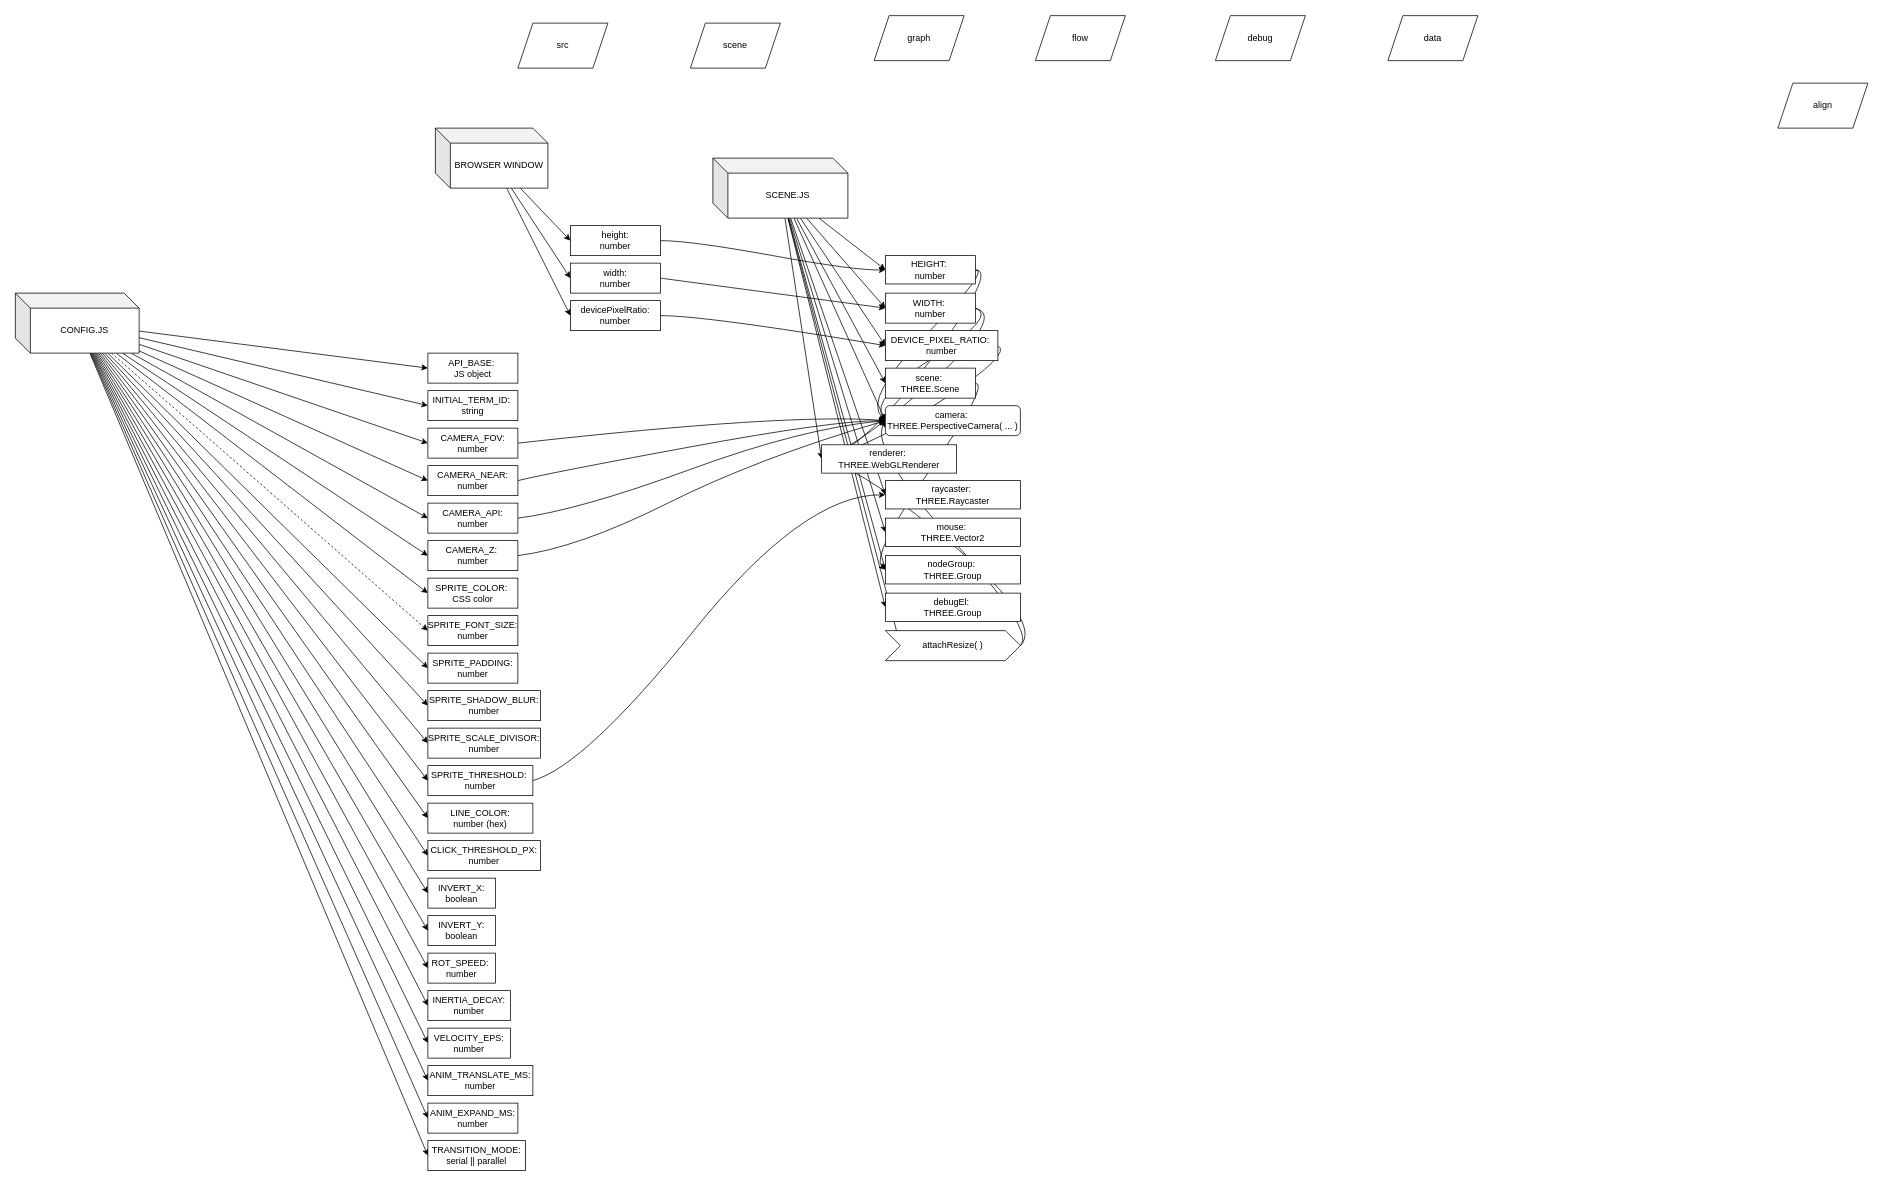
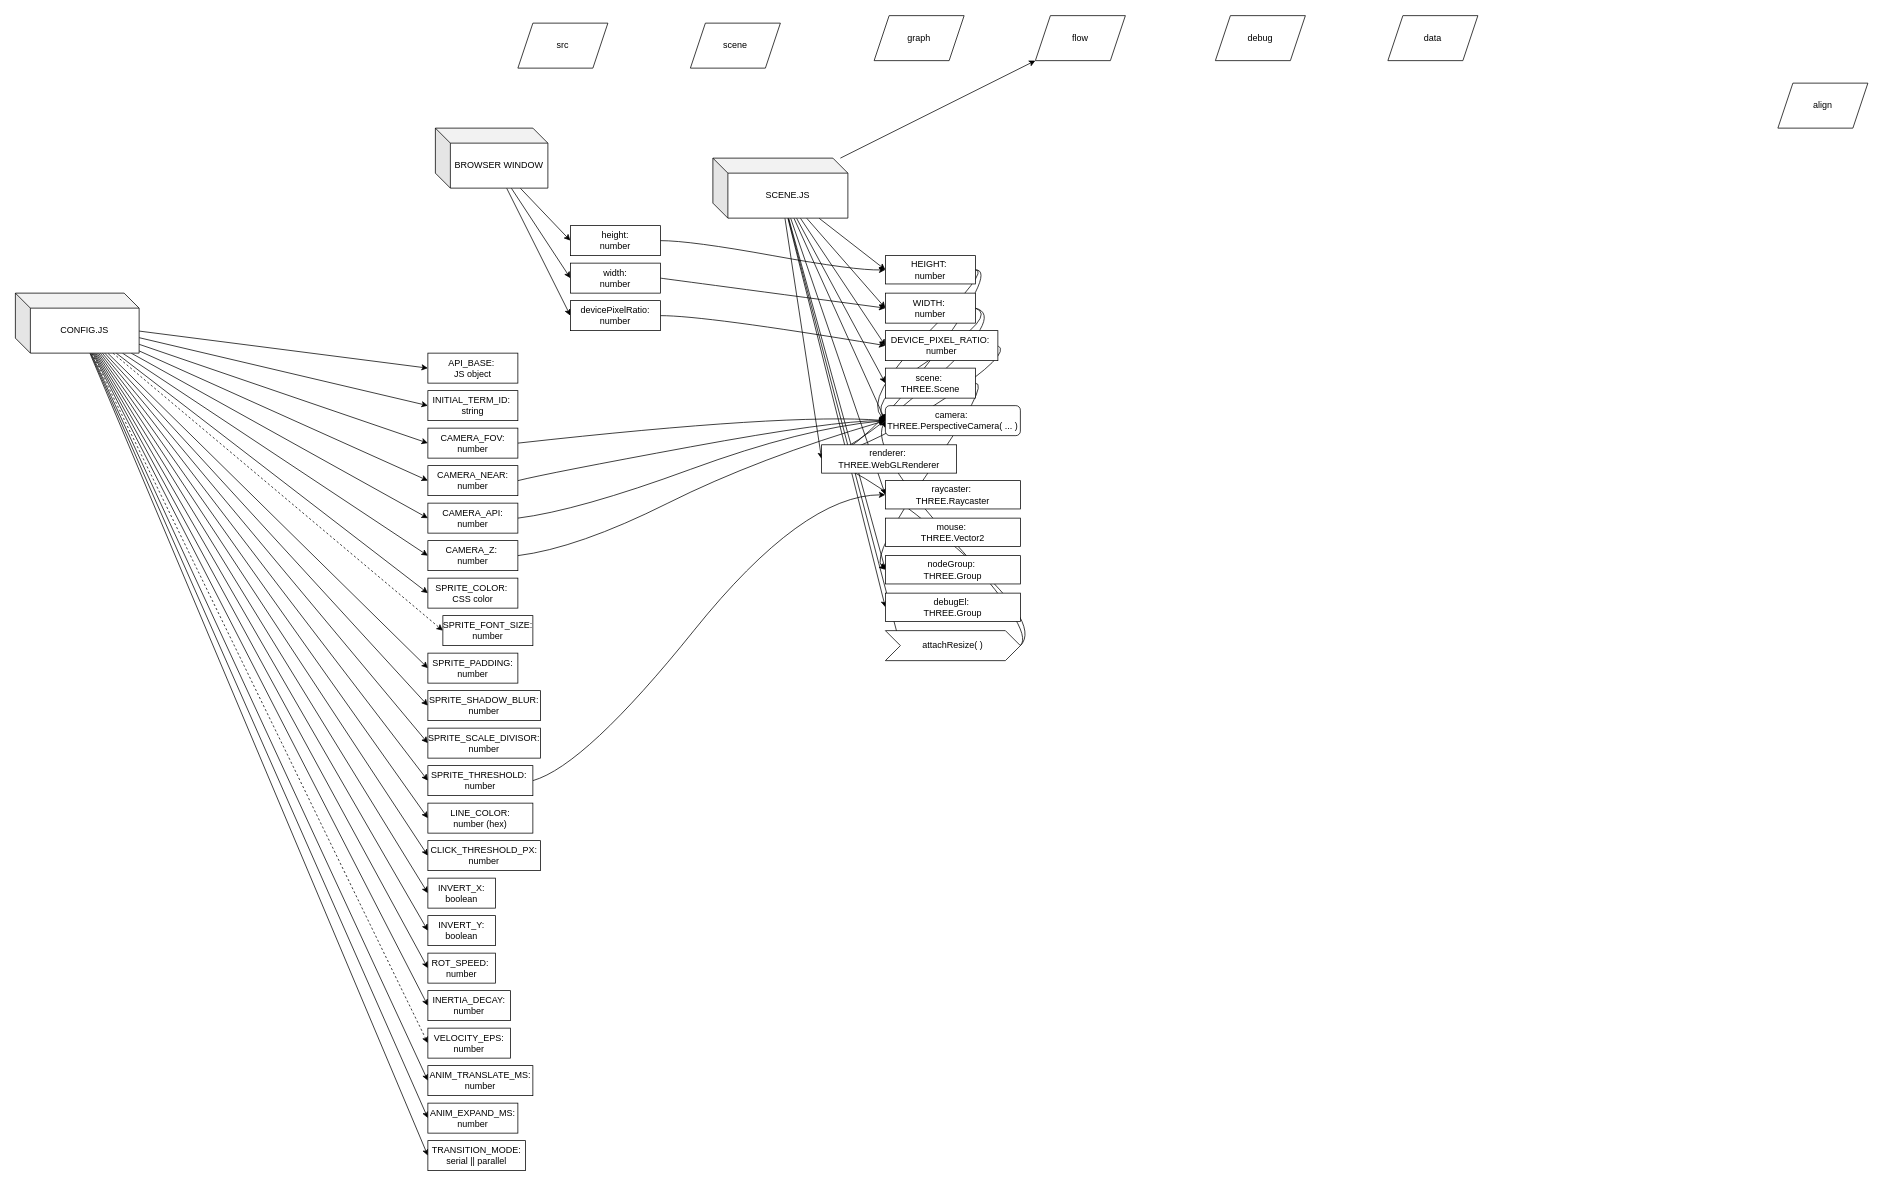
(827, 342) -> (935, 110)
(473, 630) -> (488, 630)
(268, 715) -> (268, 715)
